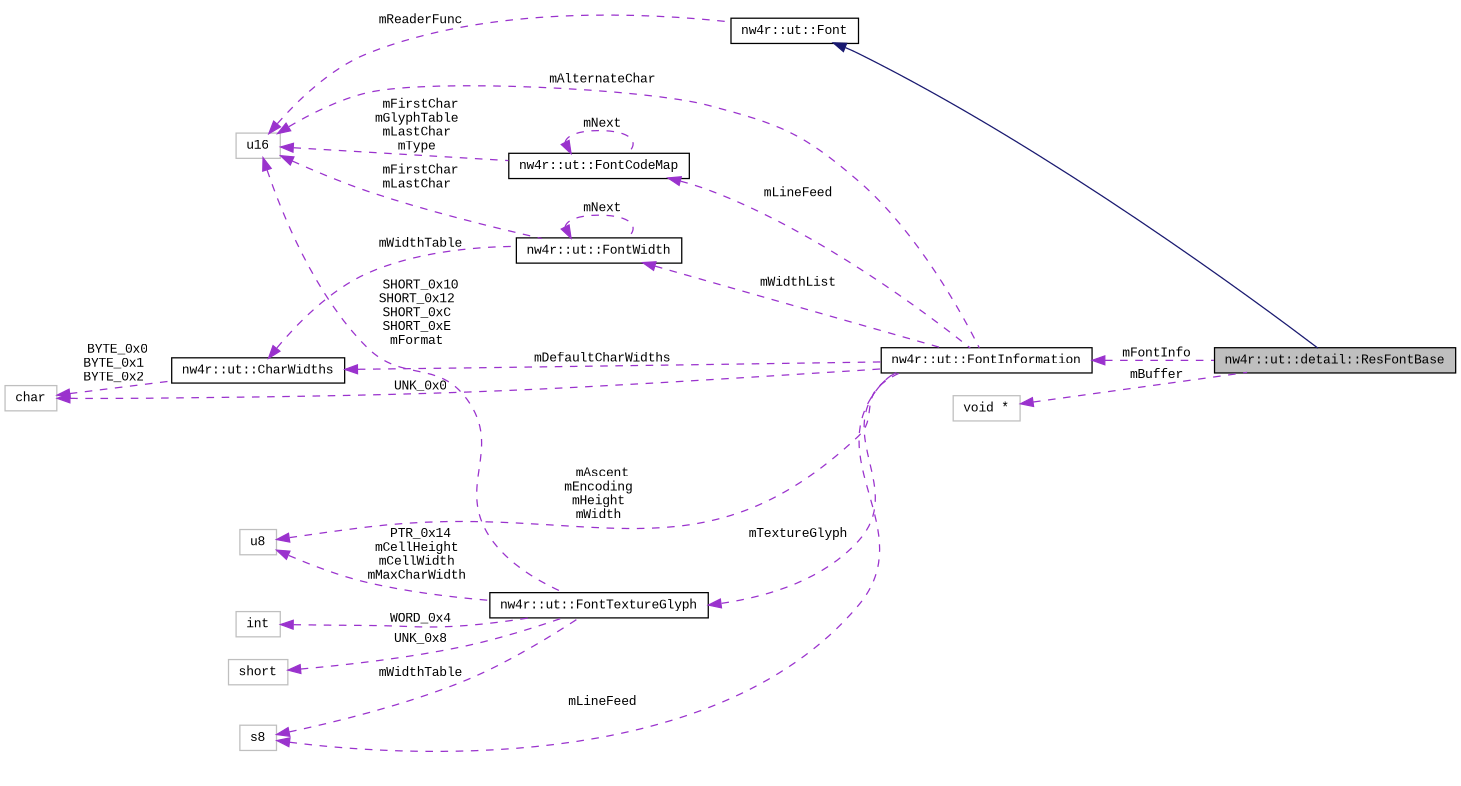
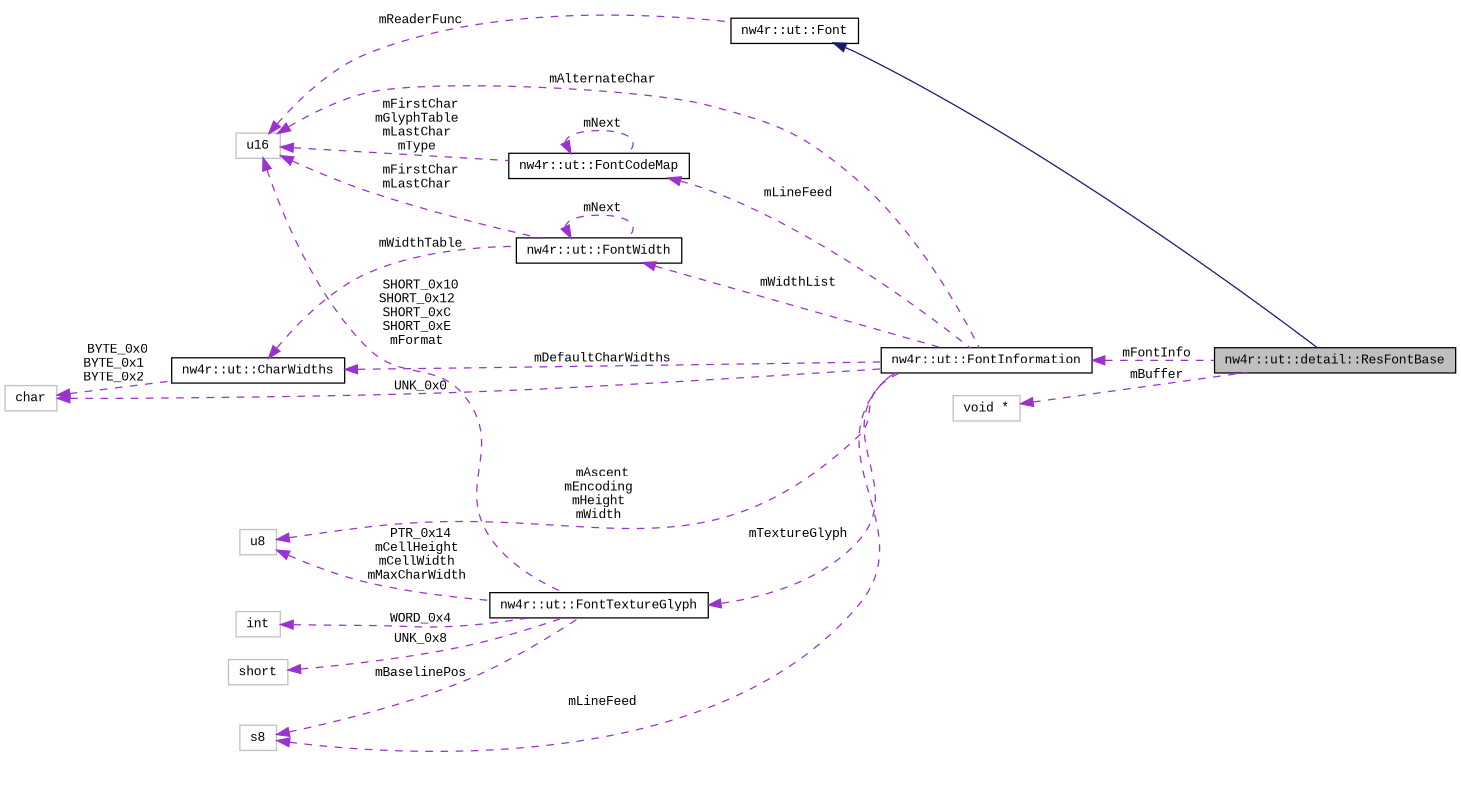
(417, 673) -> (417, 673)
